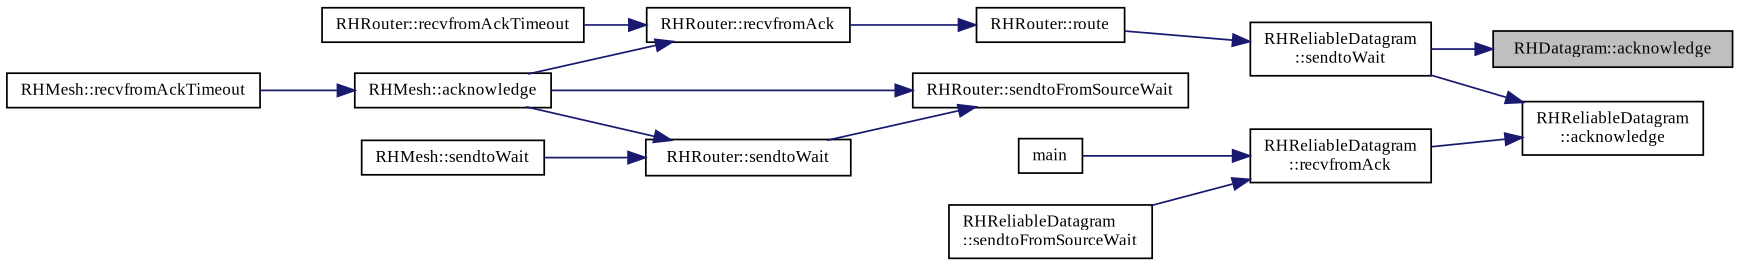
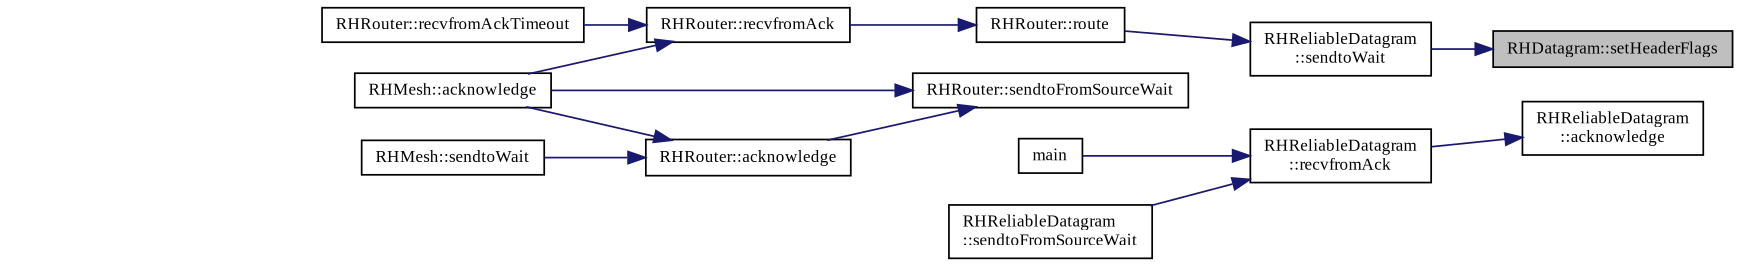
(1613, 49) -> (1613, 49)
(1468, 86) -> none
(133, 90) -> none
(748, 158) -> (748, 158)
